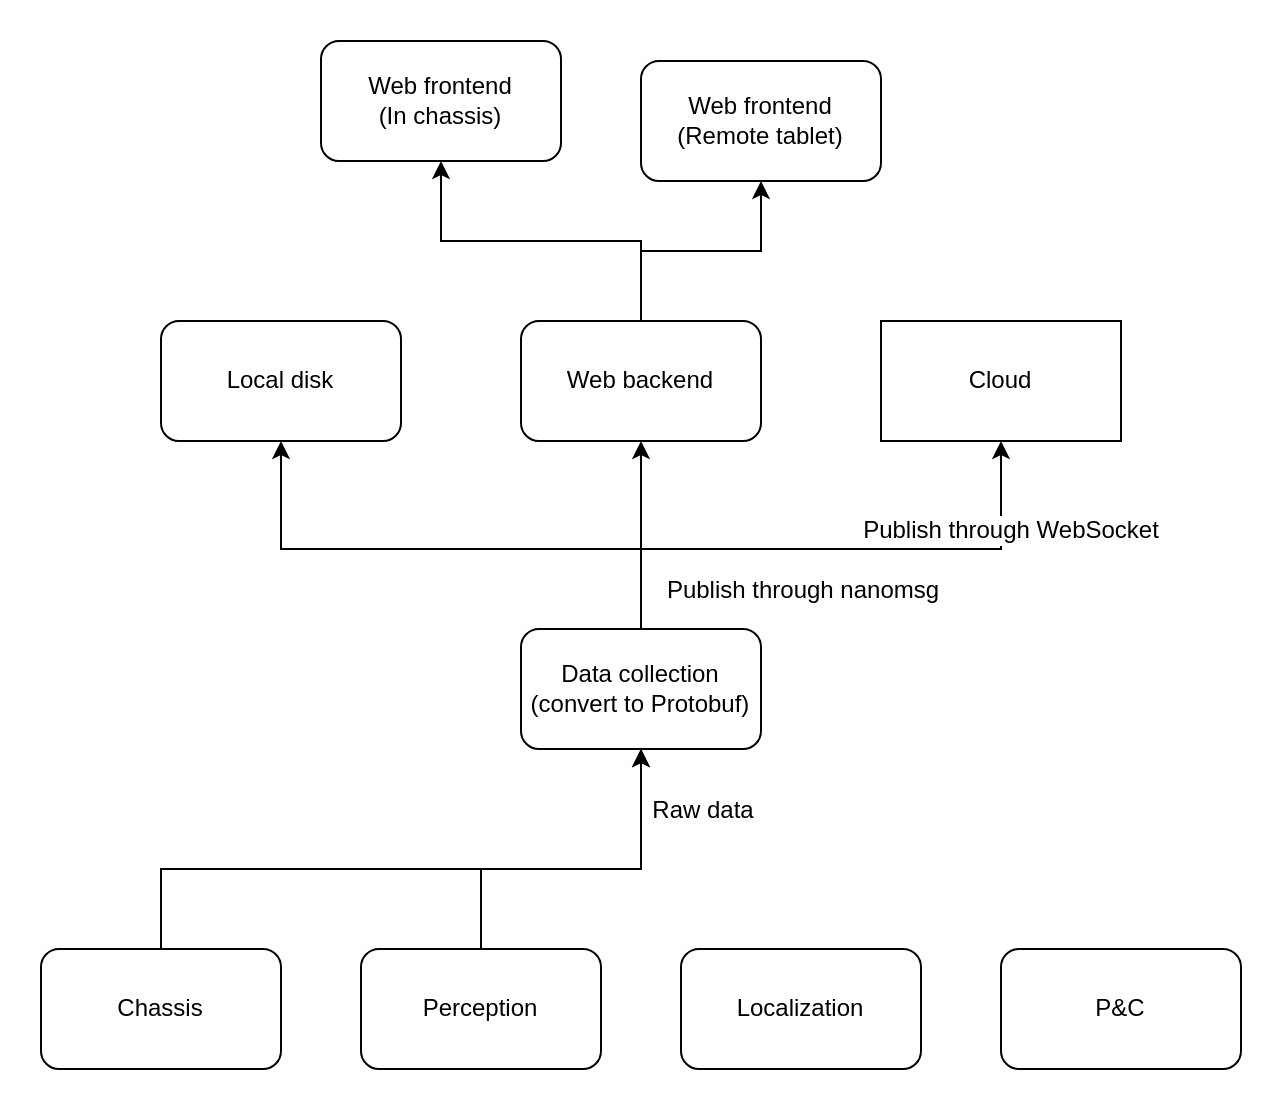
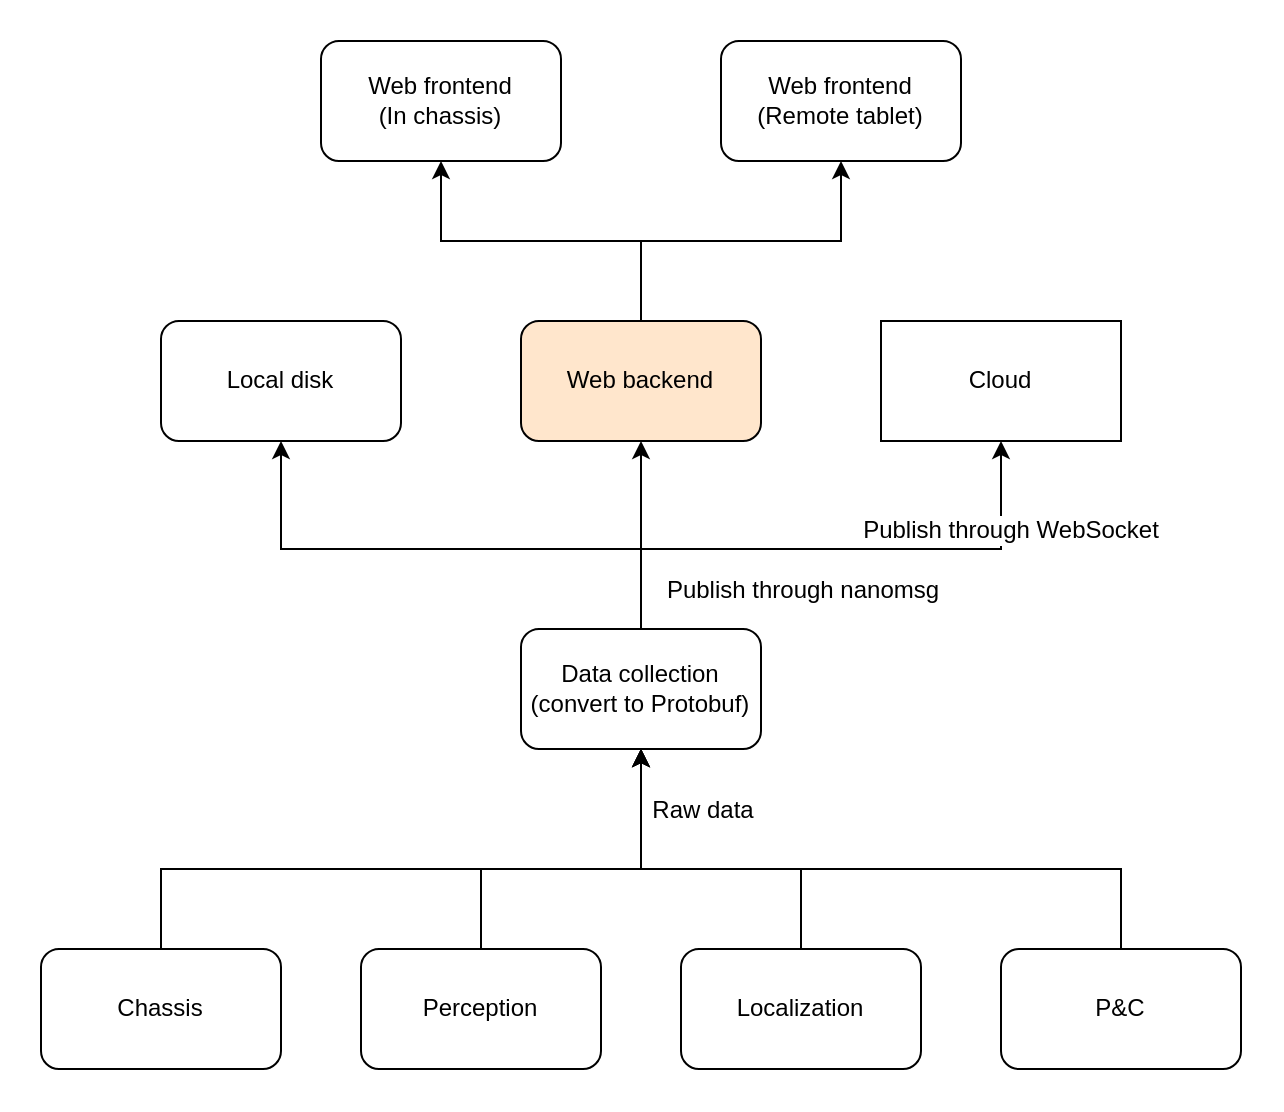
(761, 121) -> (841, 101)
(641, 381) -> (641, 381)
none -> (1003, 869)
none -> (801, 911)
